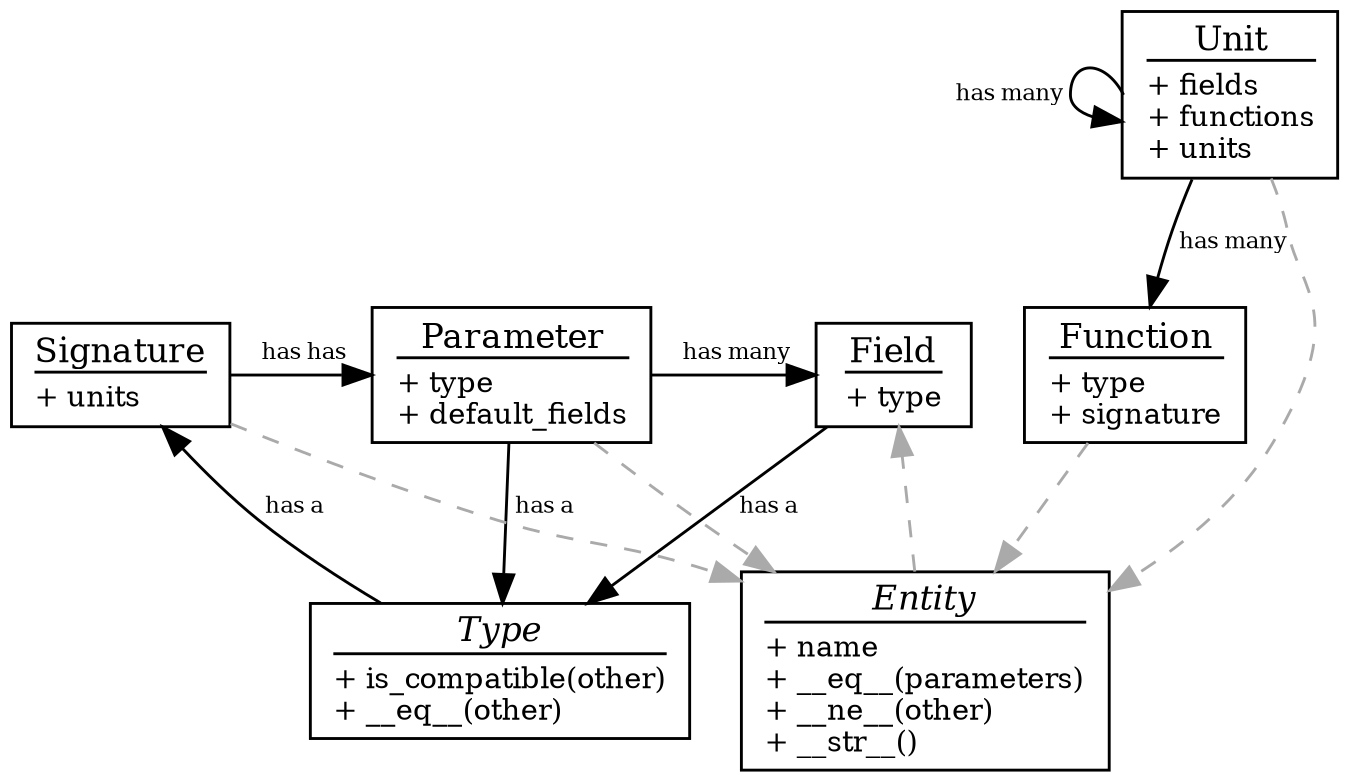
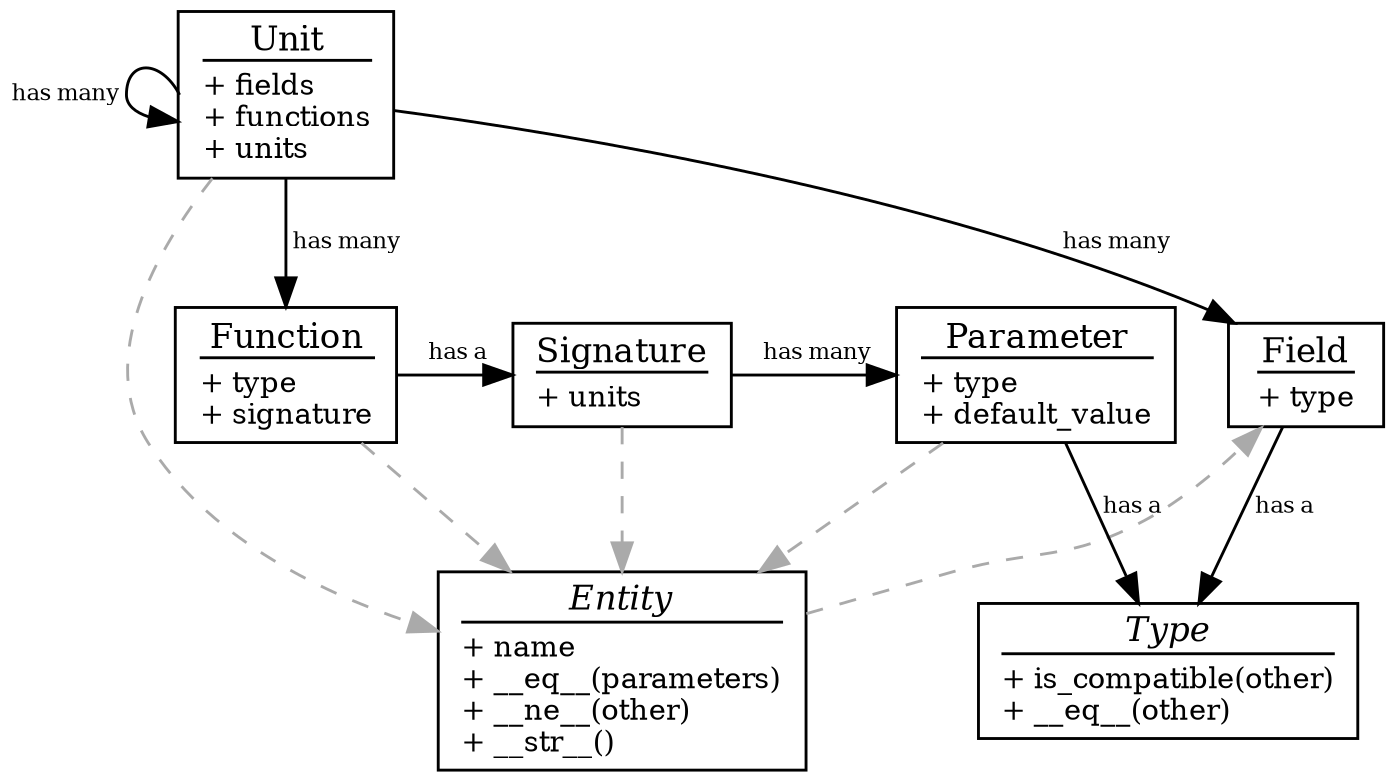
(301, 353) -> (814, 353)
(719, 375) -> (807, 186)
(513, 415) -> (1037, 415)
(276, 533) -> (440, 375)
